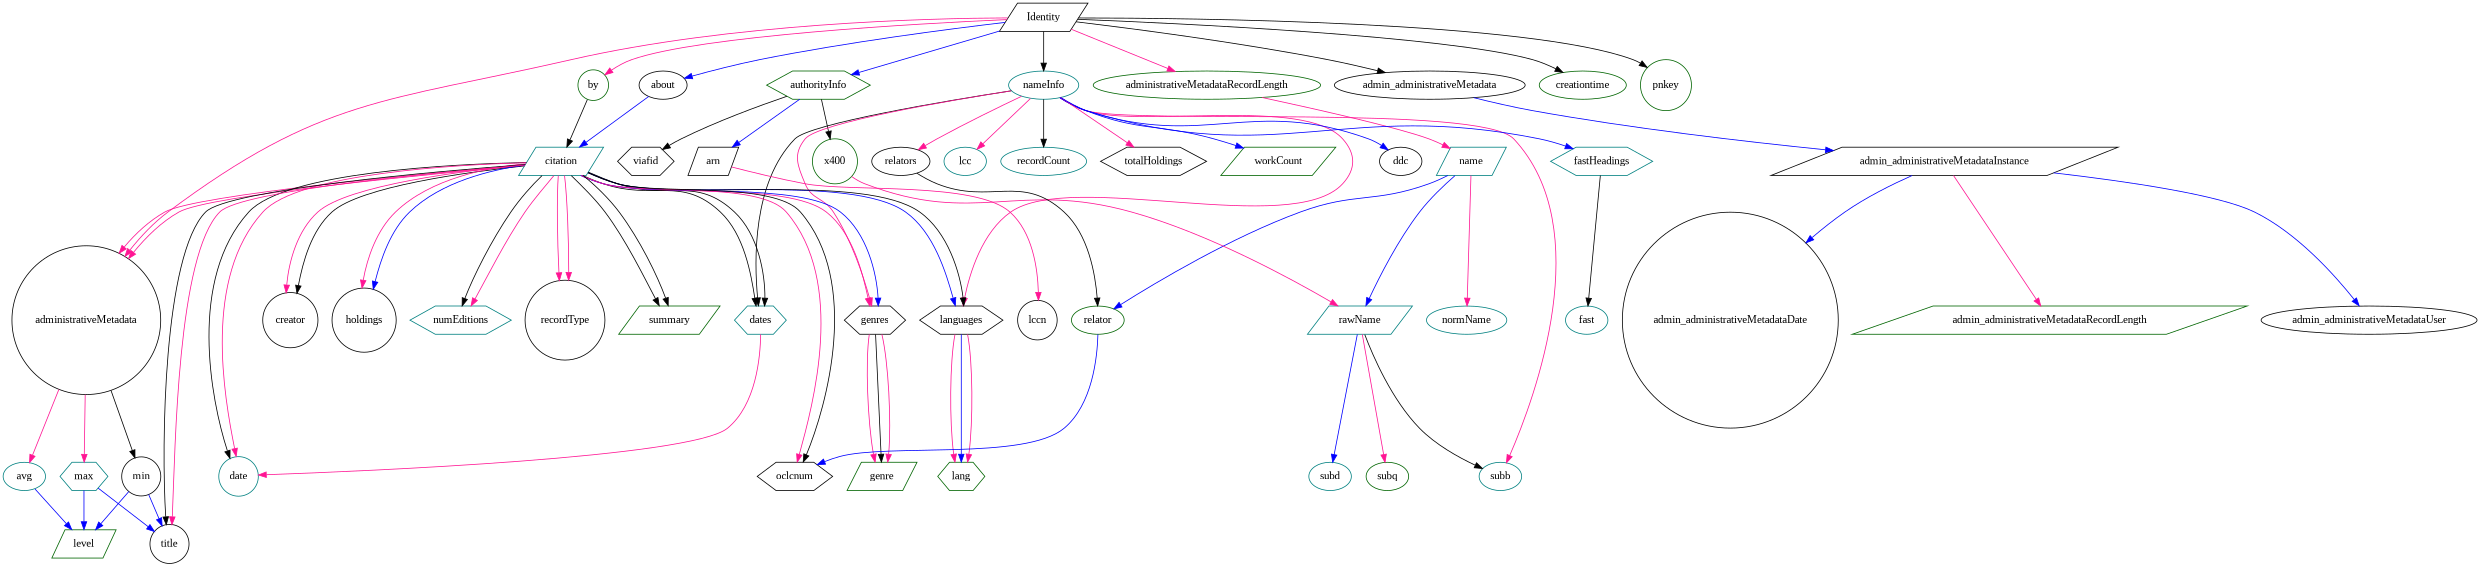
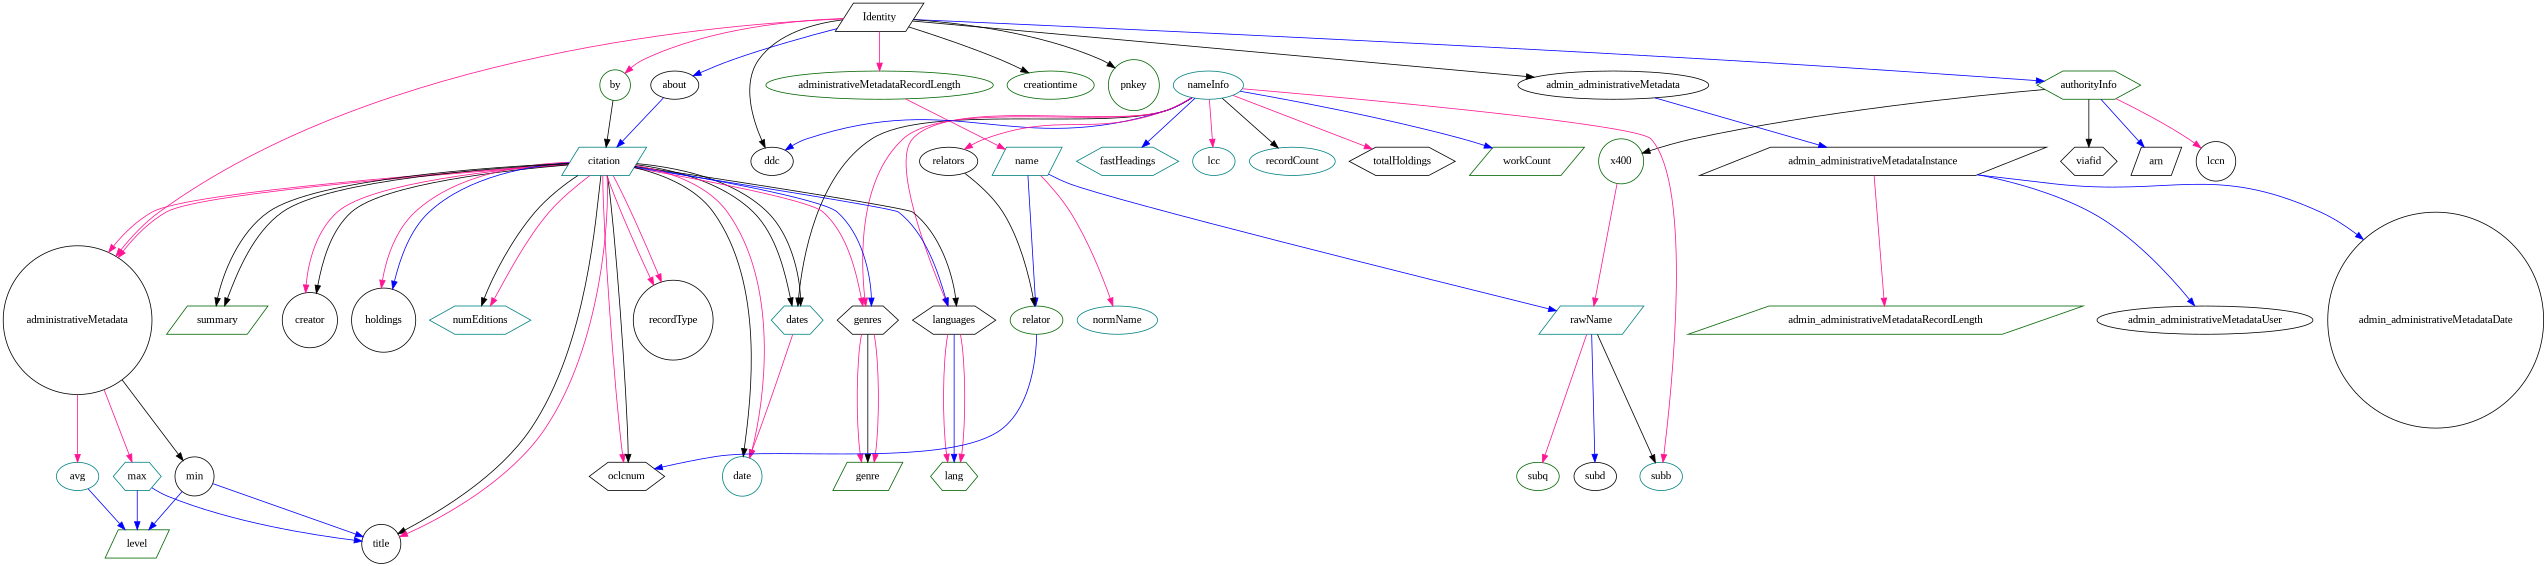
(1044, 47) -> (762, 56)
(915, 190) -> (2156, 120)
(1587, 320) -> none
(1330, 476) -> (1595, 476)
